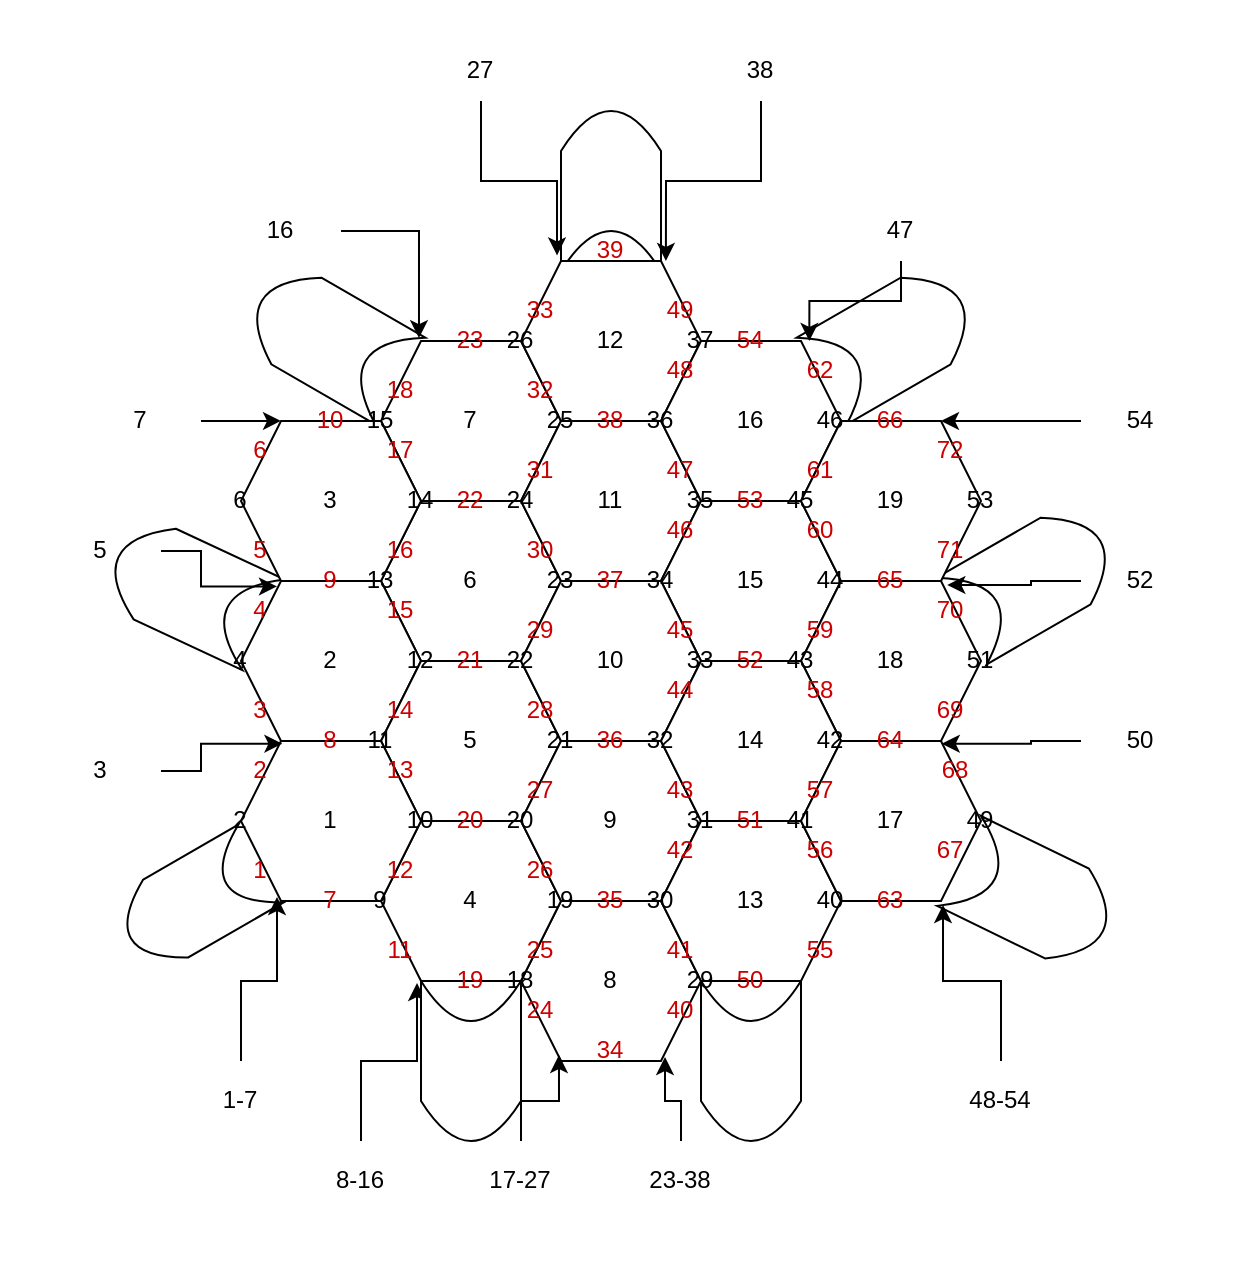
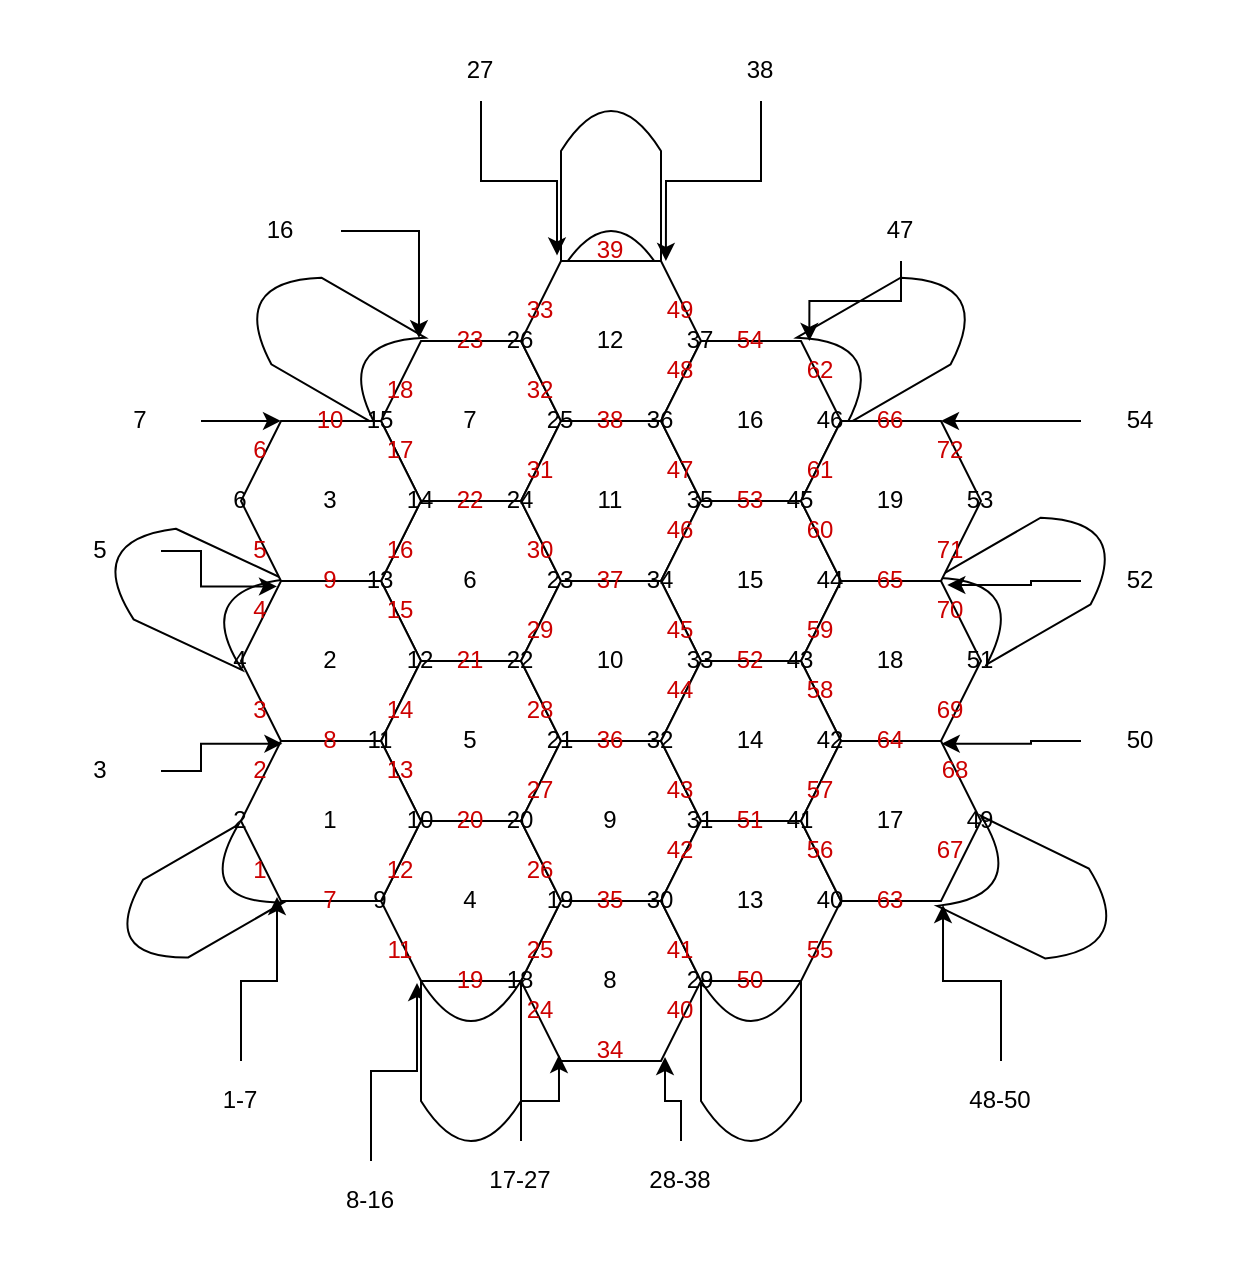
(1001, 1101) -> (1001, 1101)
(361, 1181) -> (371, 1201)
(681, 1181) -> (681, 1181)
